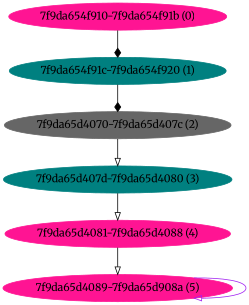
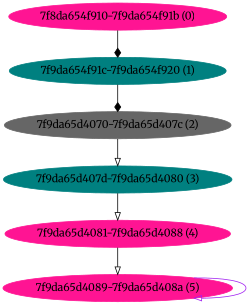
(118, 17) -> (118, 17)
(118, 288) -> (118, 288)
